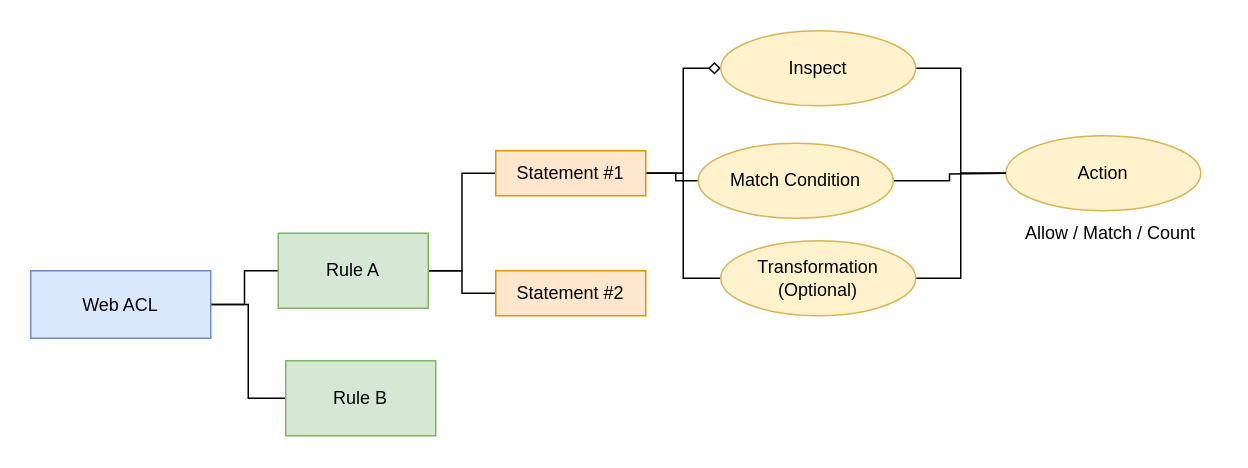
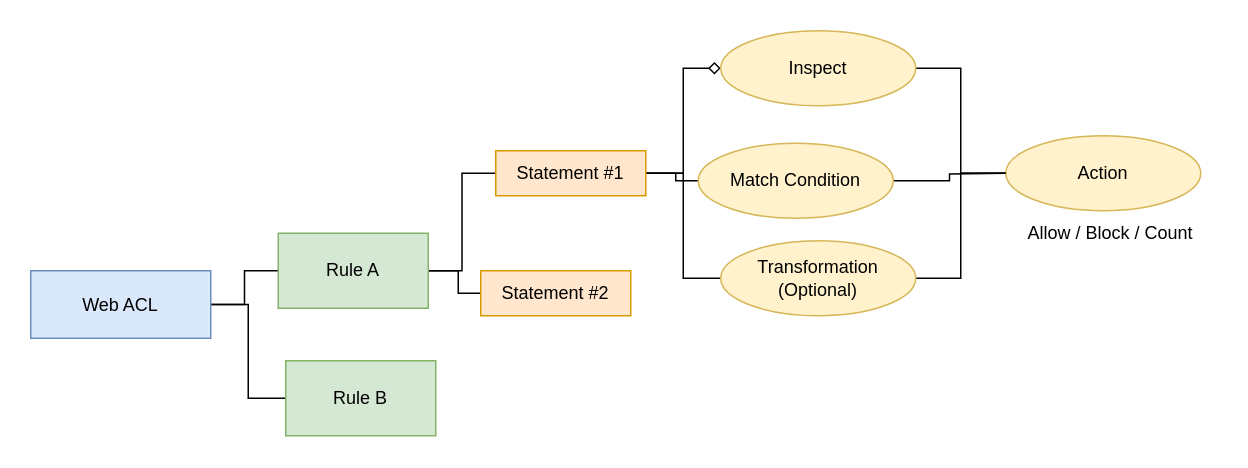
(1111, 233) -> (1111, 233)
(571, 293) -> (556, 293)
